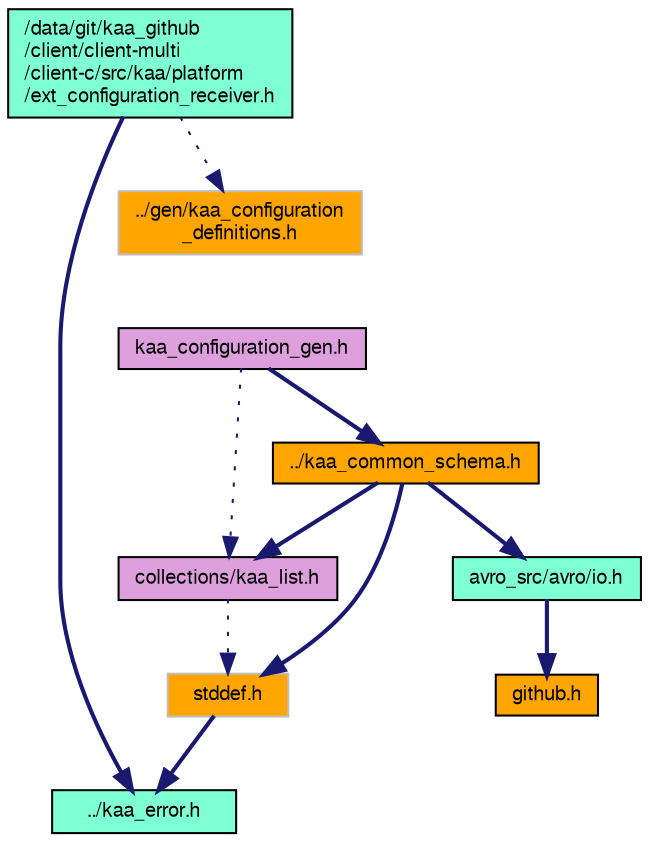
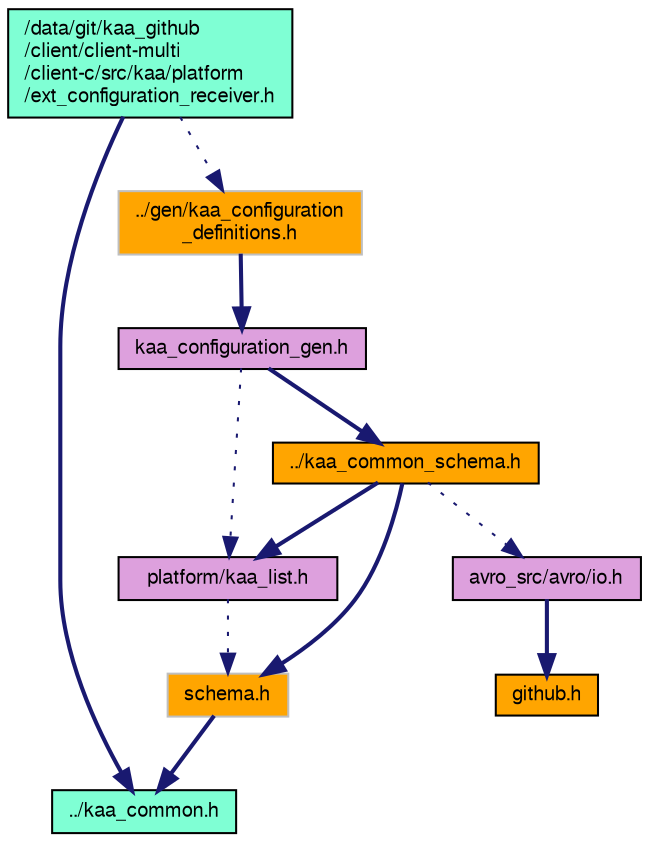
none -> (241, 281)
(467, 513) -> (467, 513)
(228, 579) -> (228, 579)
(547, 579) -> (547, 579)
(228, 695) -> (228, 695)
(144, 812) -> (144, 812)
